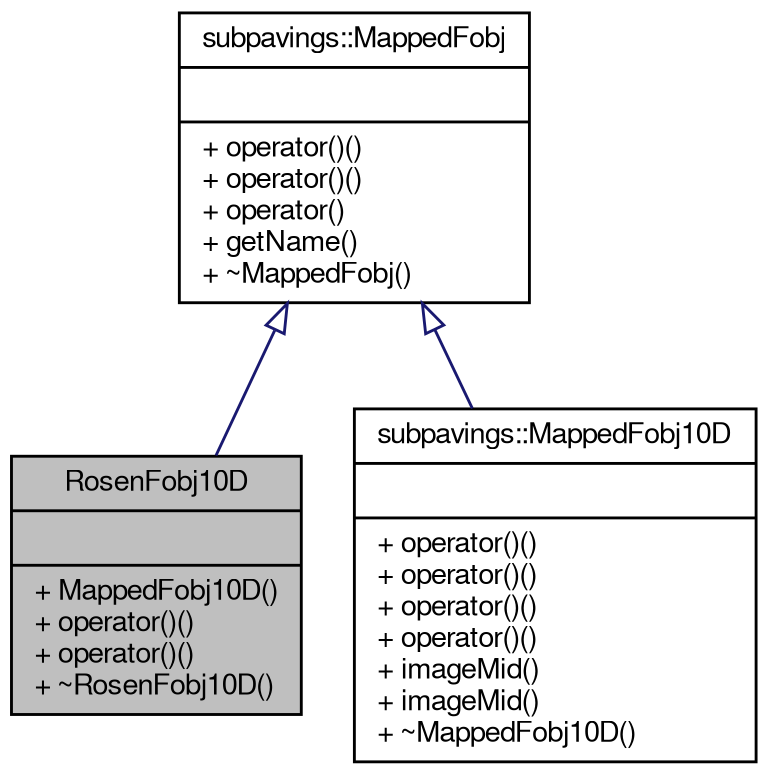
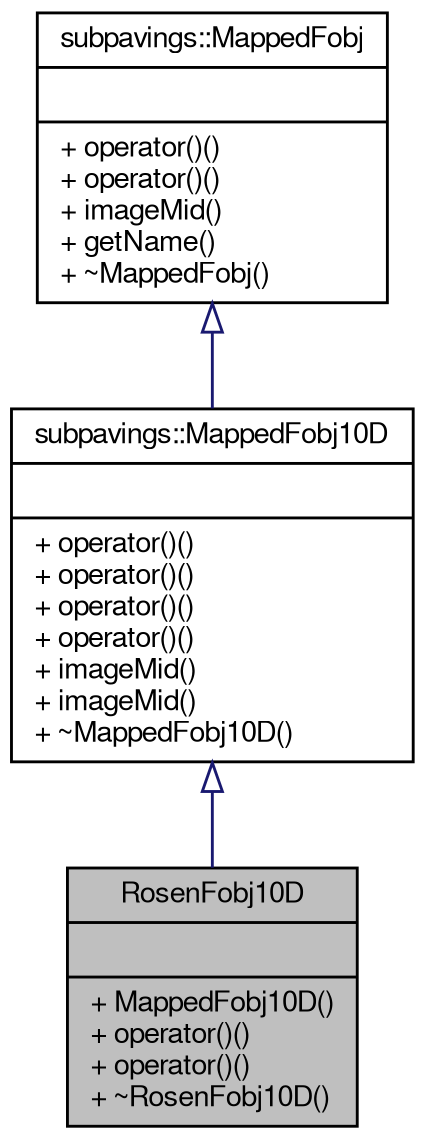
(274, 211) -> (142, 211)
(245, 393) -> (212, 830)
